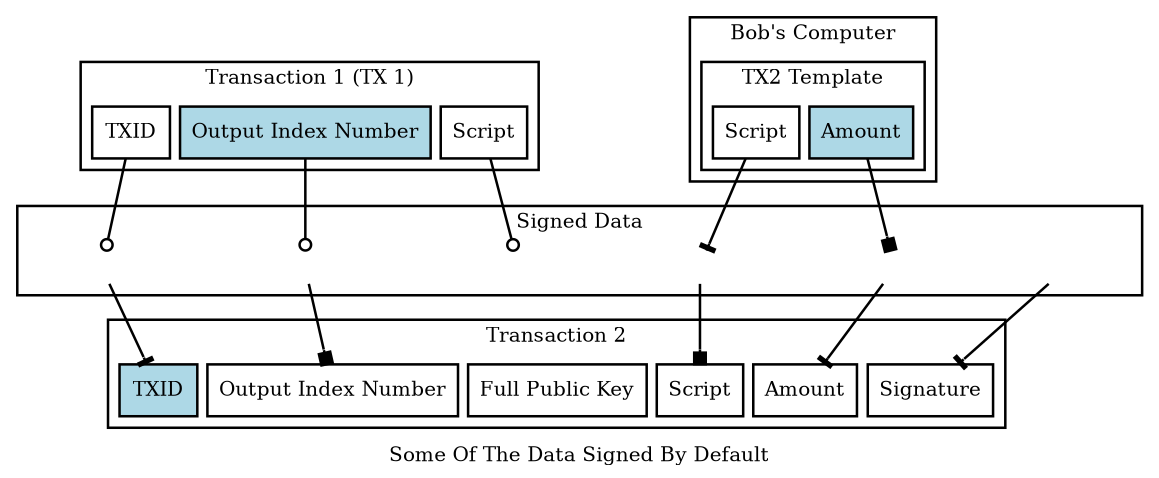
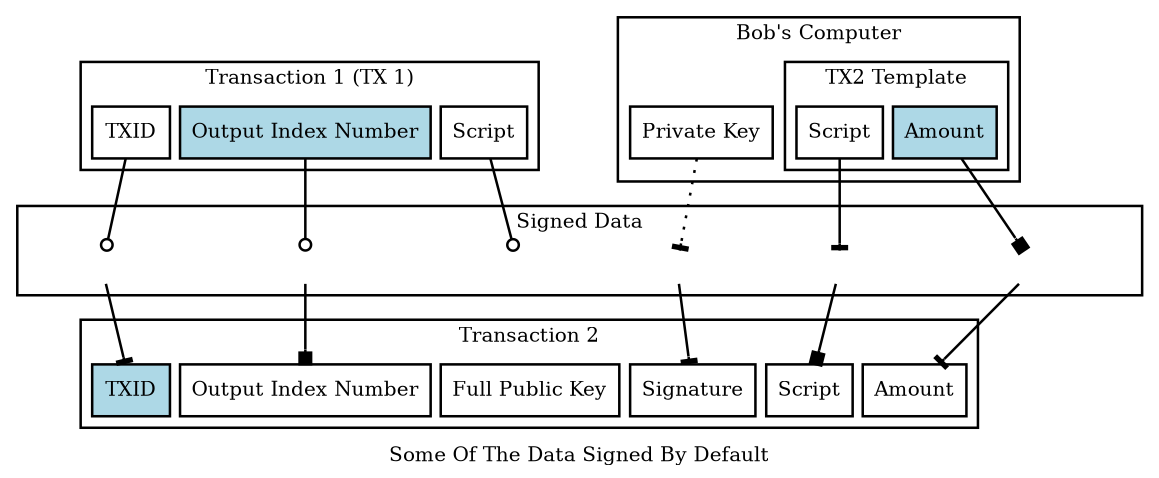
none -> (701, 133)
